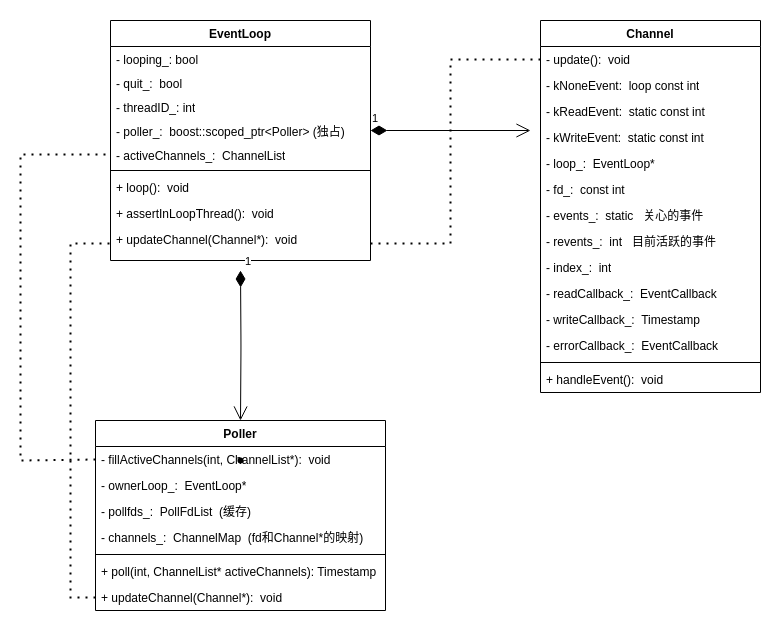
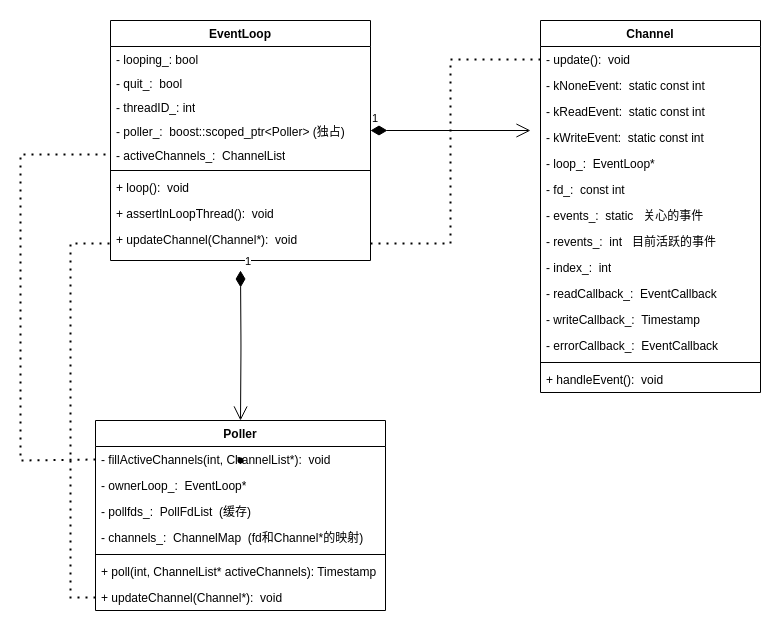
(633, 87) -> (640, 87)
